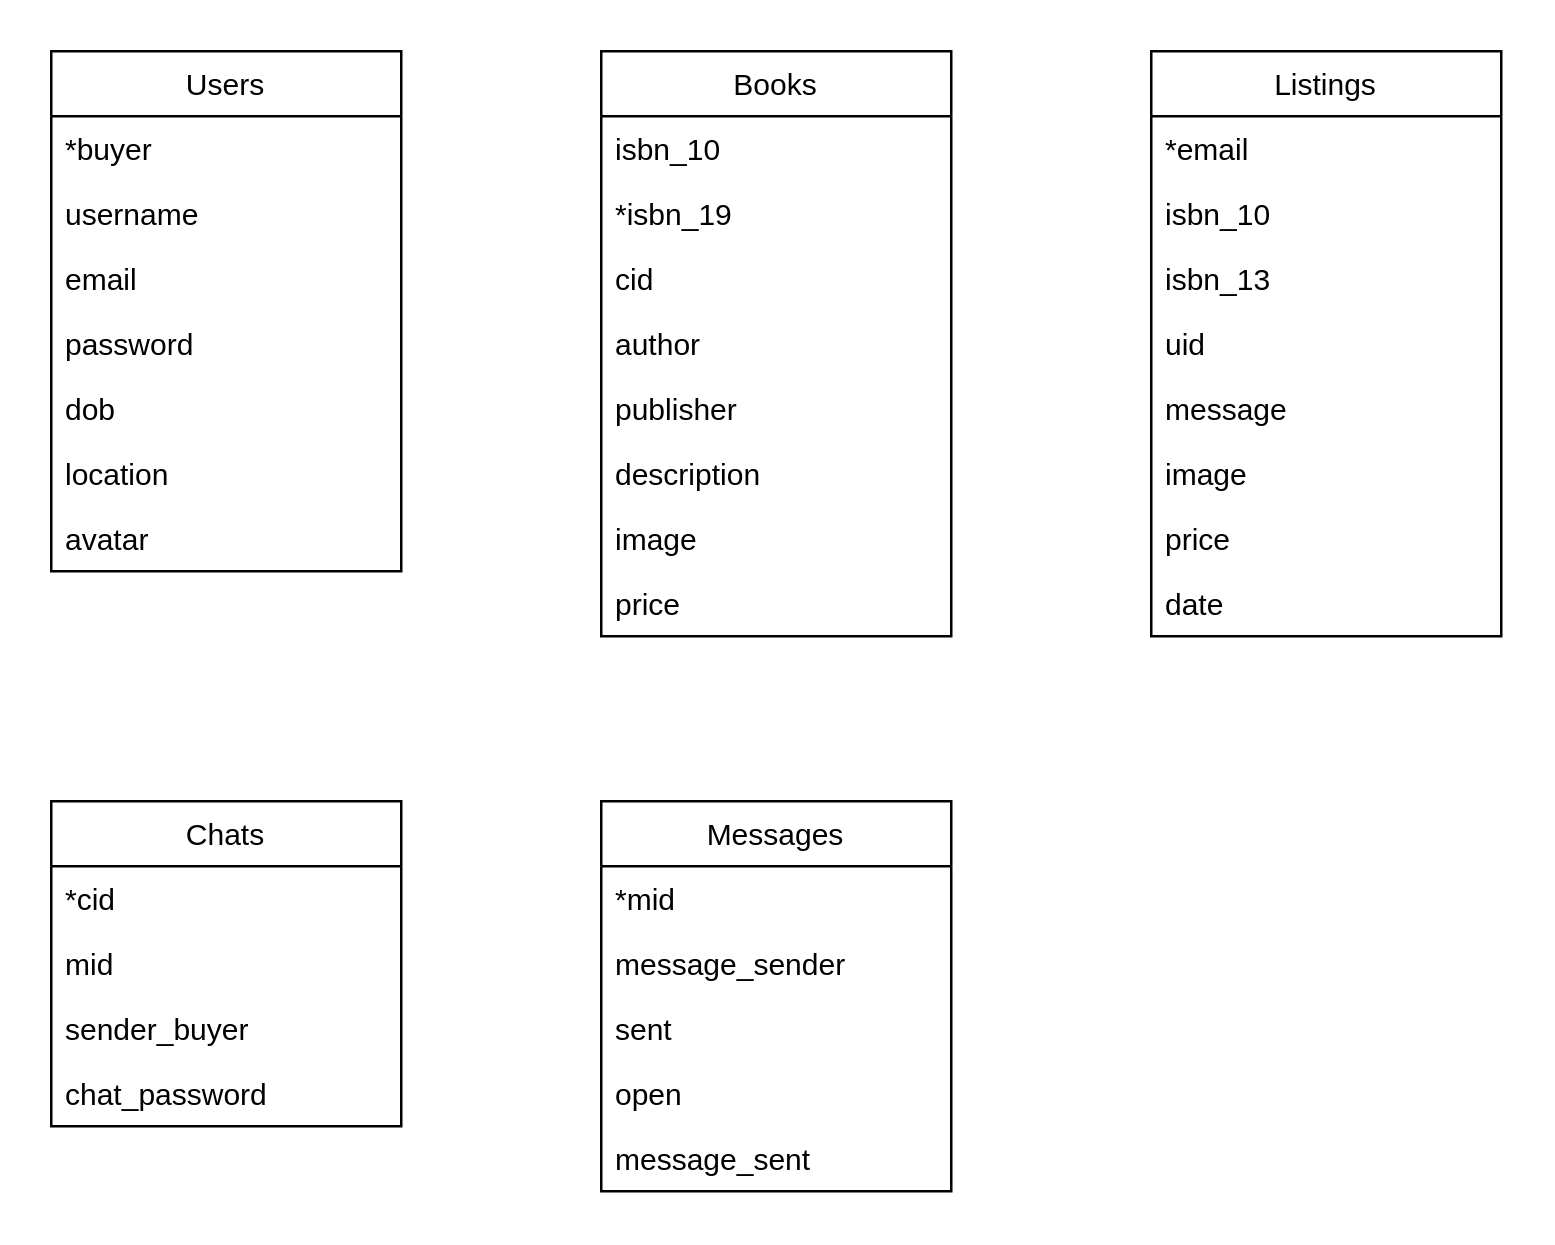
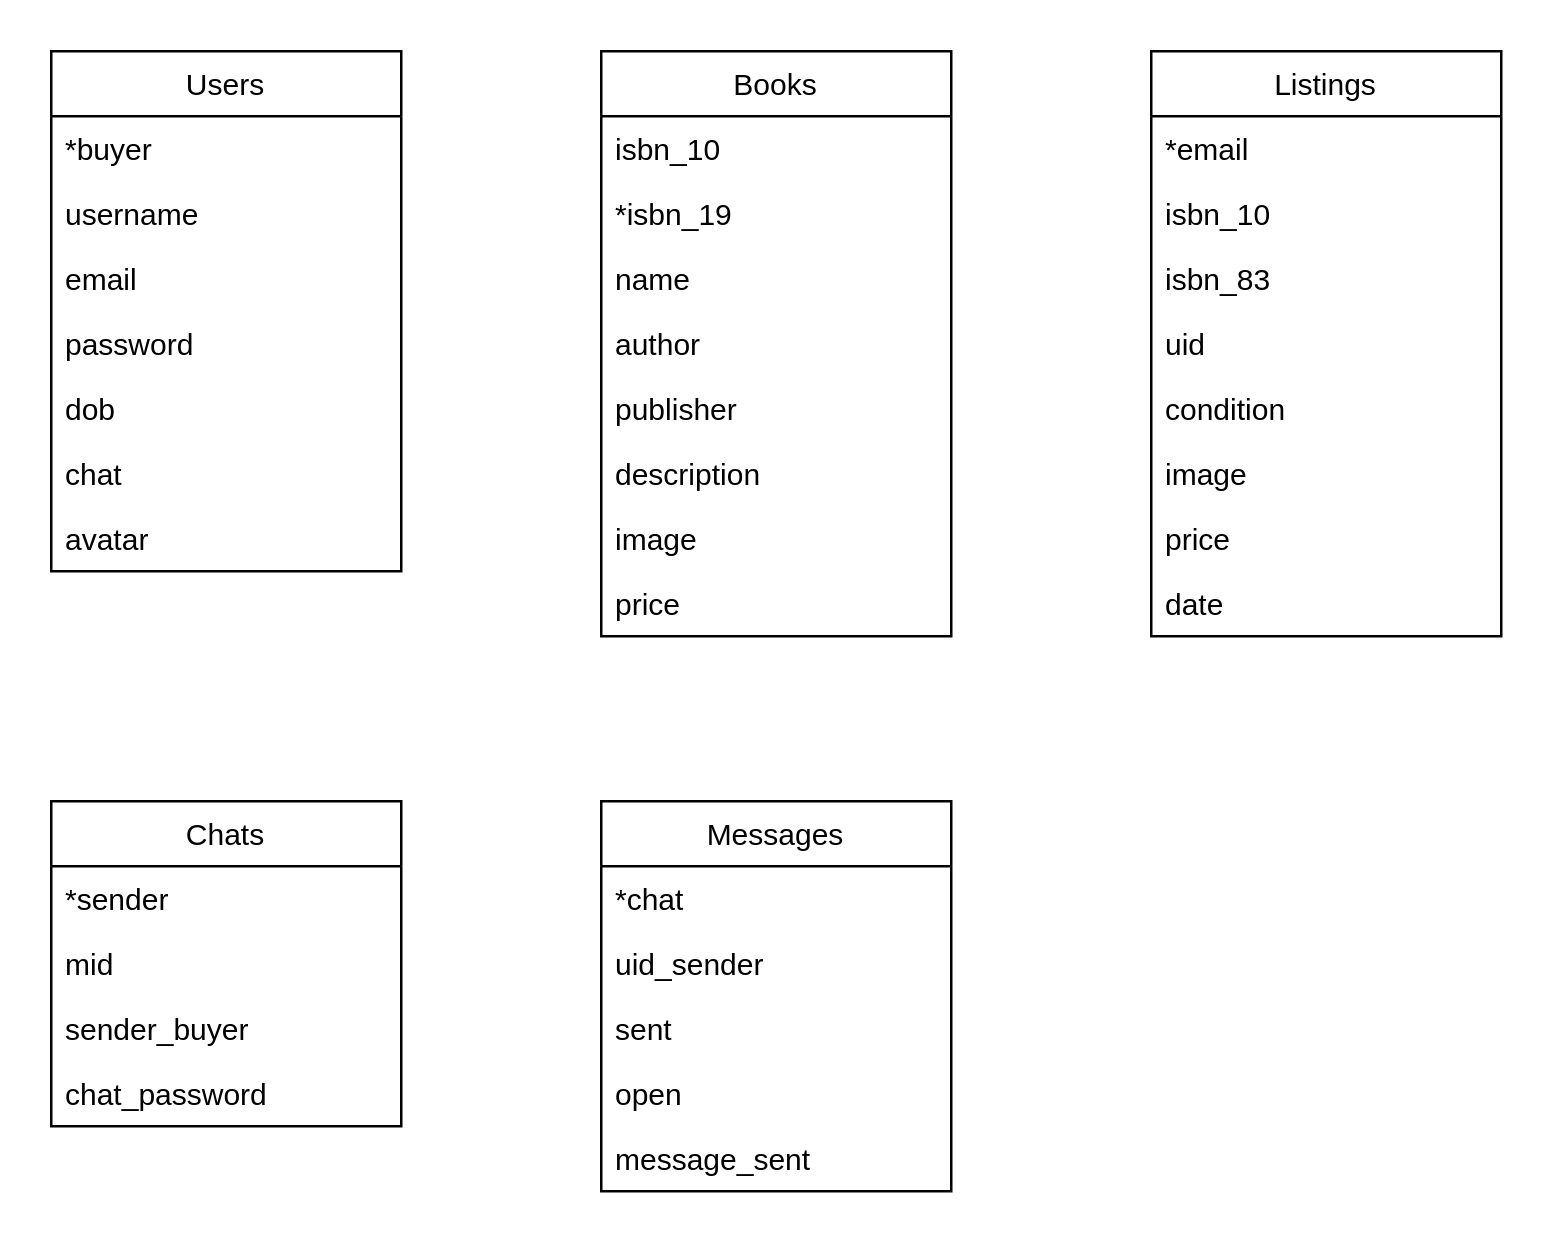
(636, 280) -> (649, 280)
(1220, 280) -> (1220, 280)
(1224, 410) -> (1233, 410)
(124, 475) -> (99, 475)
(95, 900) -> (124, 900)
(645, 900) -> (657, 900)
(733, 965) -> (695, 965)
